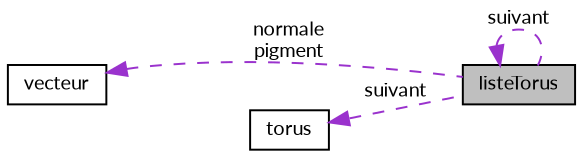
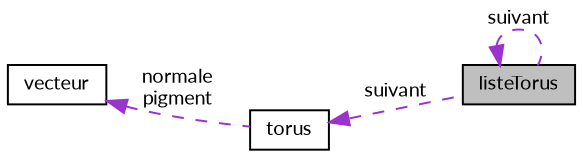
(295, 63) -> (188, 119)
